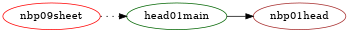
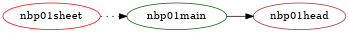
(52, 16) -> (52, 16)
(177, 16) -> (177, 16)
